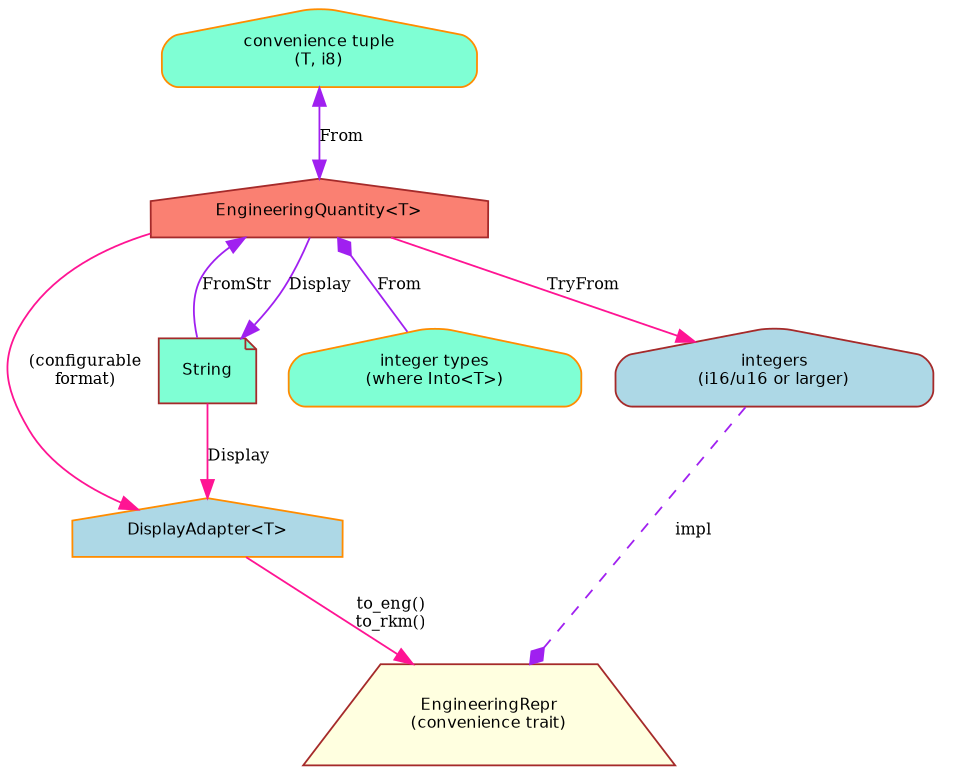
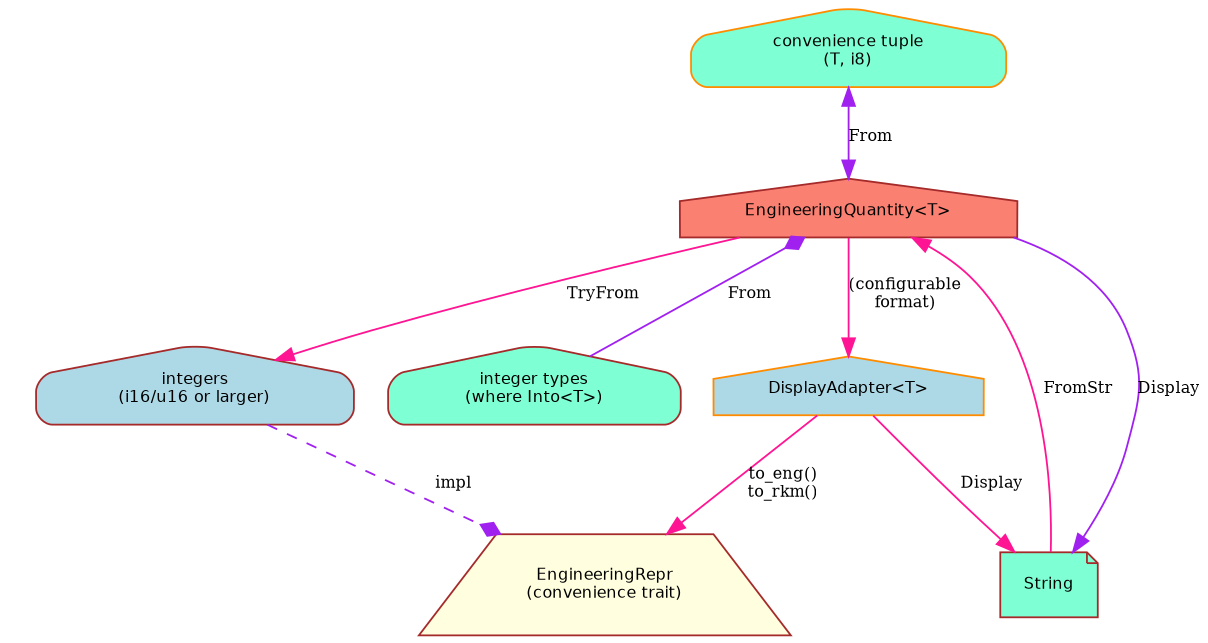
(197, 287) -> (1030, 381)
(435, 371) -> (534, 389)
(207, 441) -> (936, 478)
